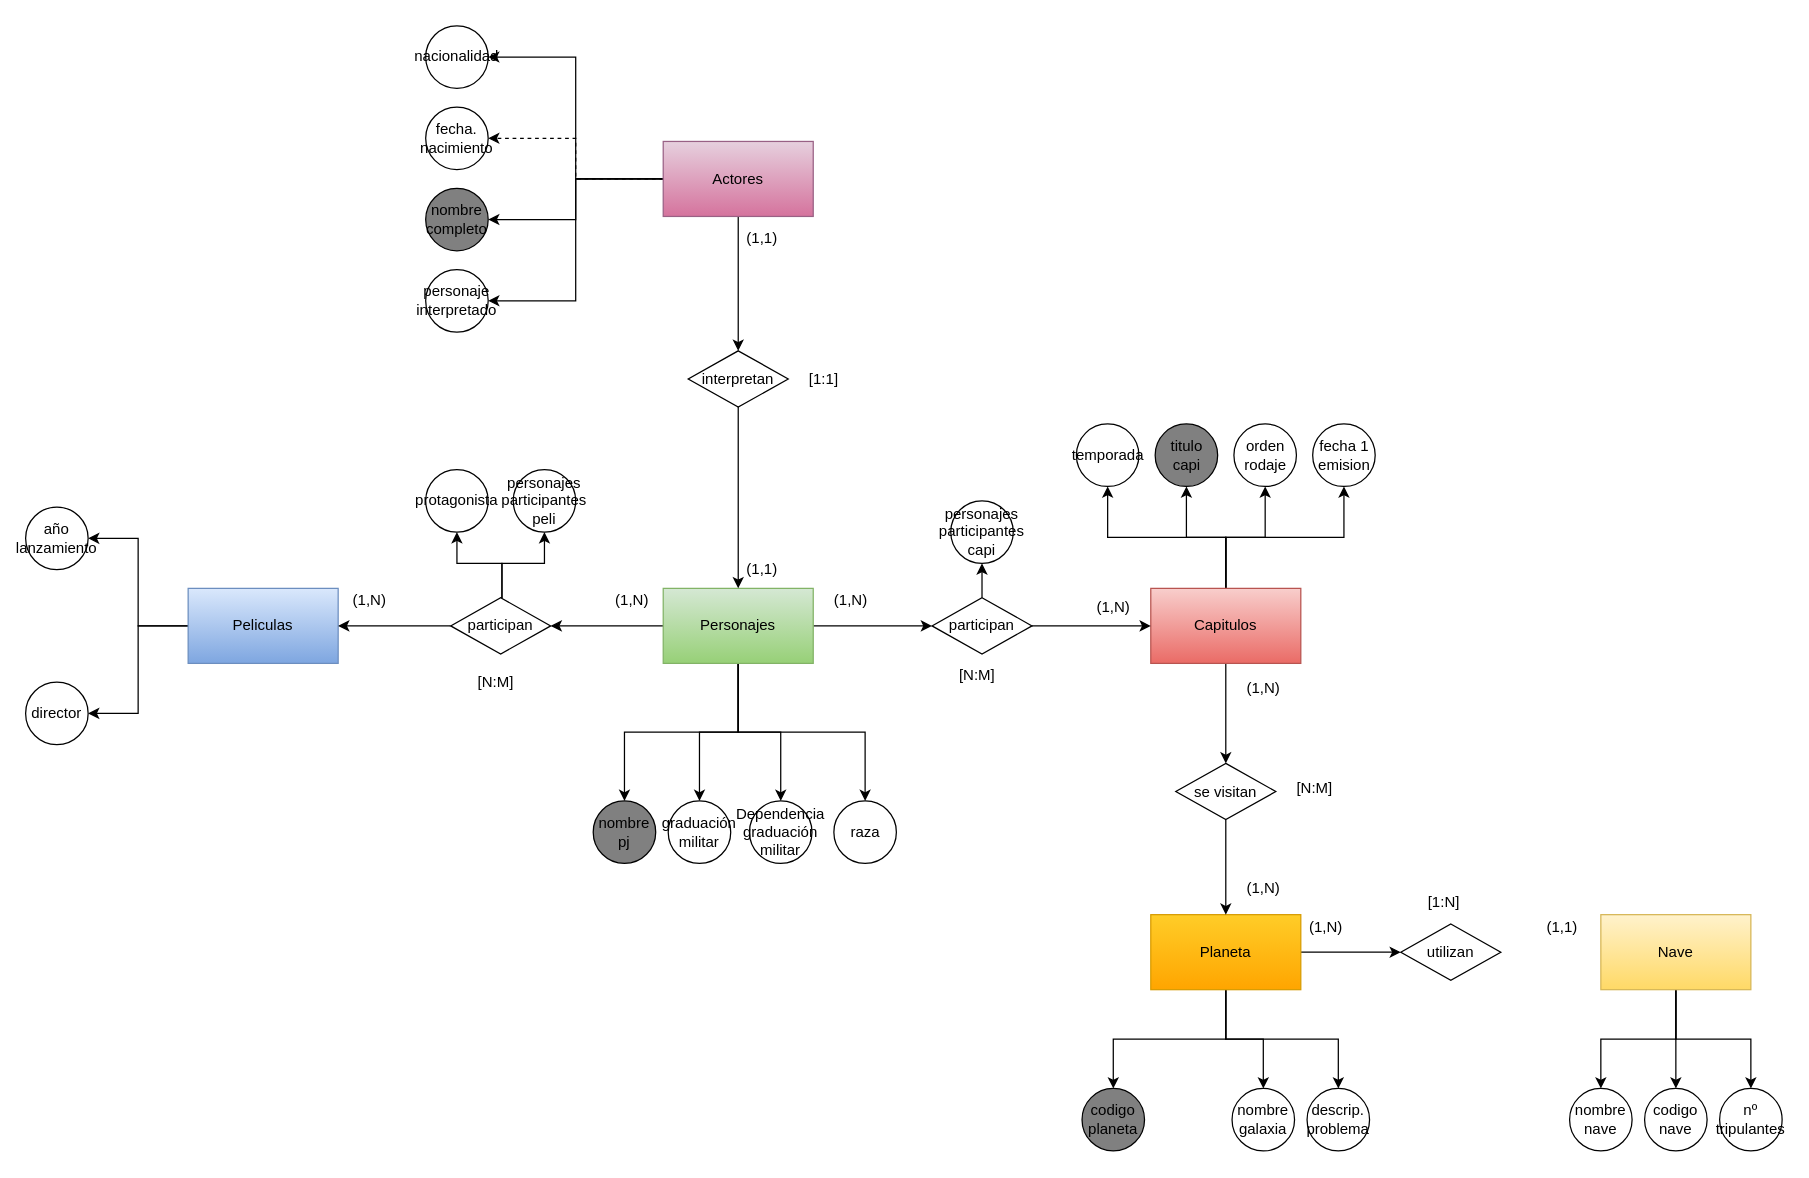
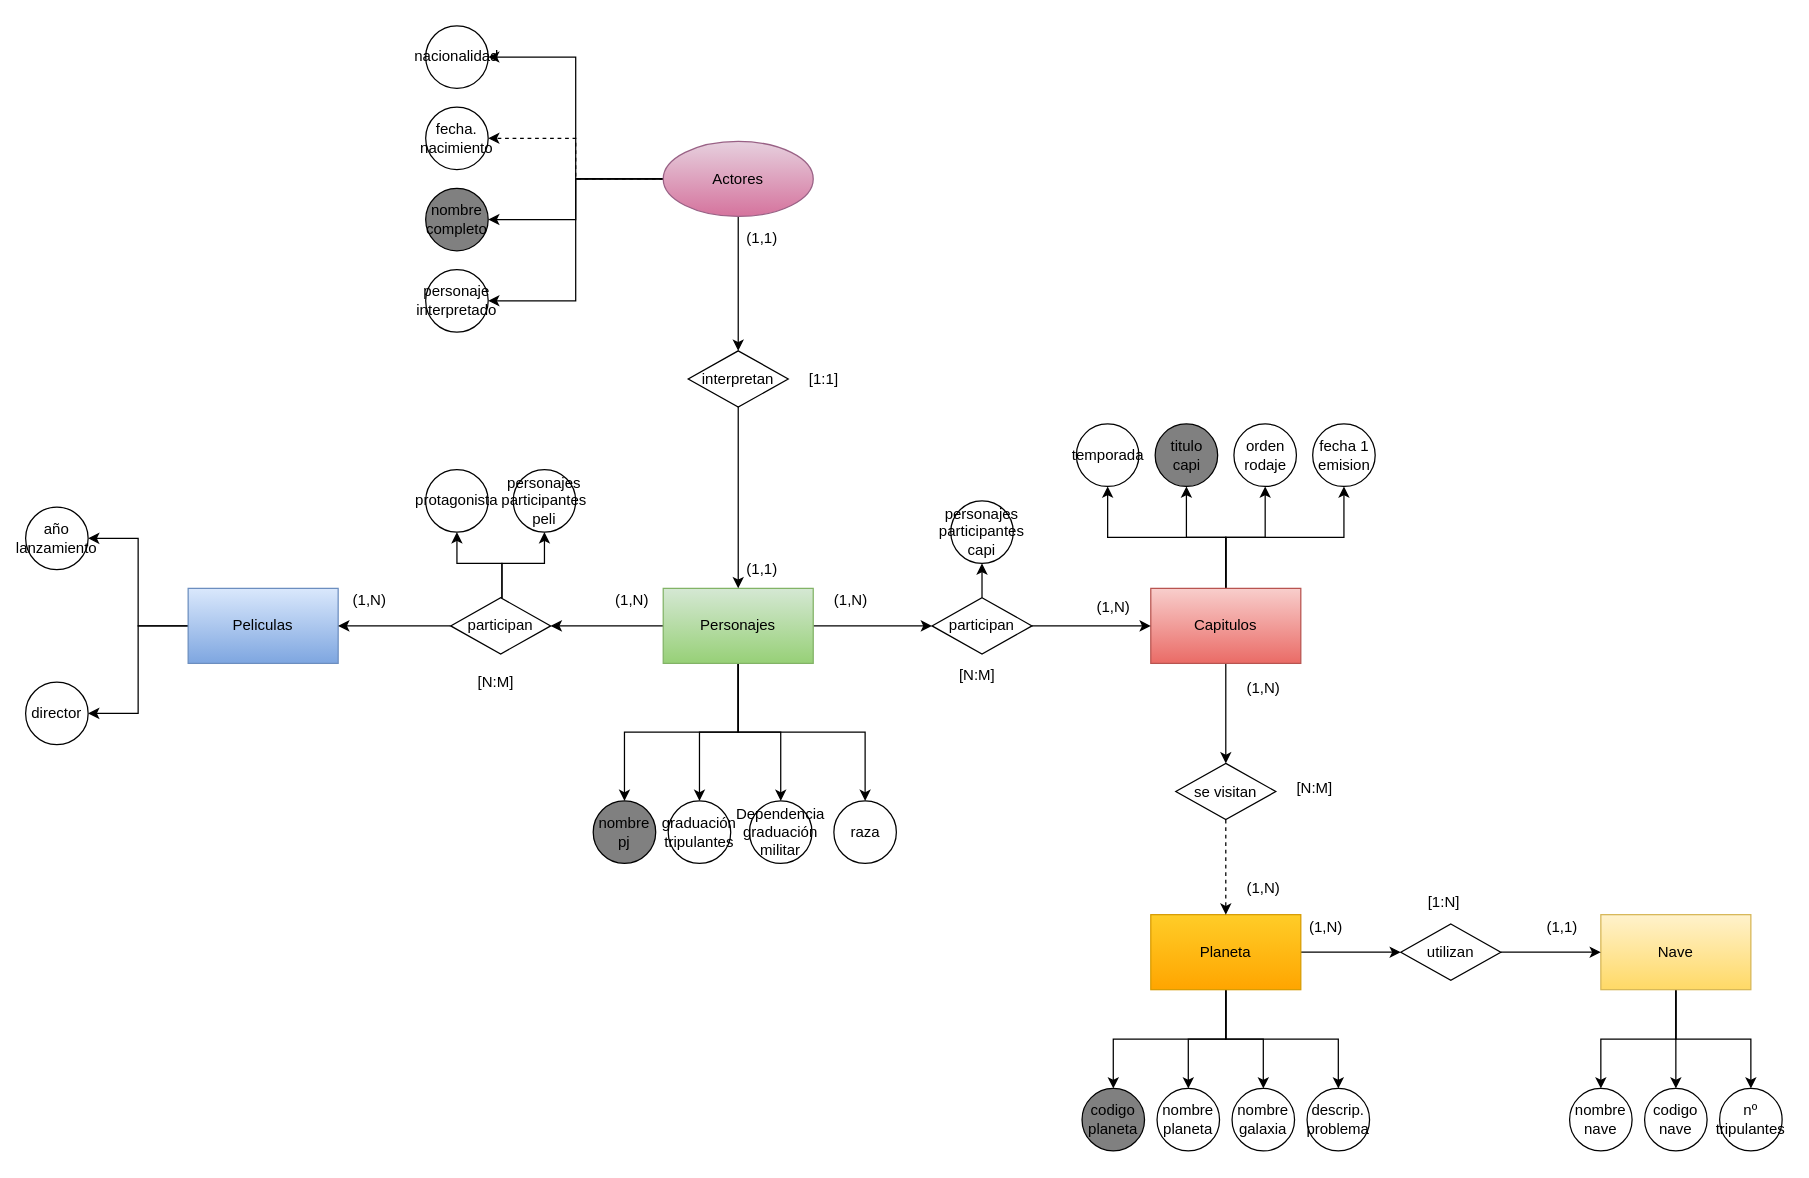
(738, 179) -> (738, 179)
(699, 832) -> (699, 832)
(1226, 862) -> (1226, 862)
none -> (1547, 952)
none -> (1188, 1060)
none -> (1188, 1119)
